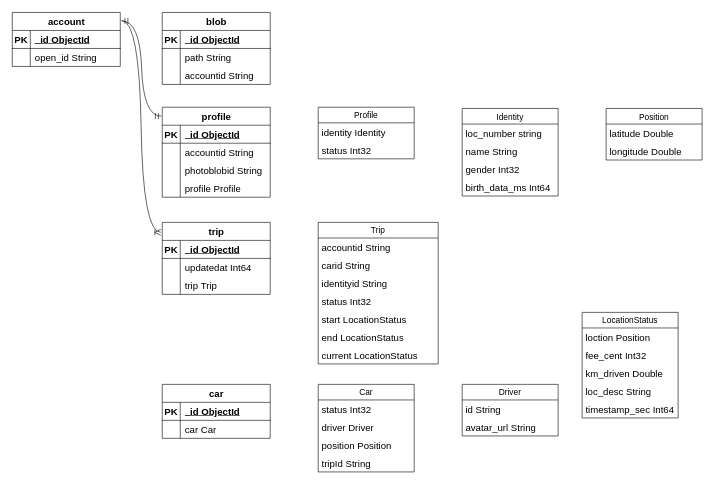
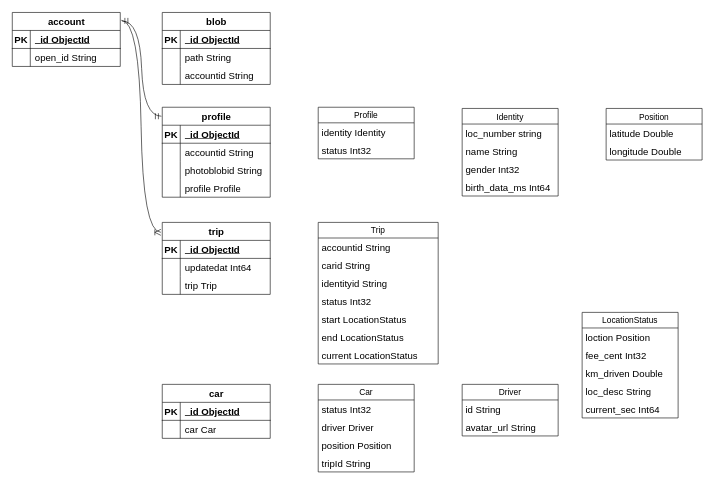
(631, 416) -> (630, 410)
